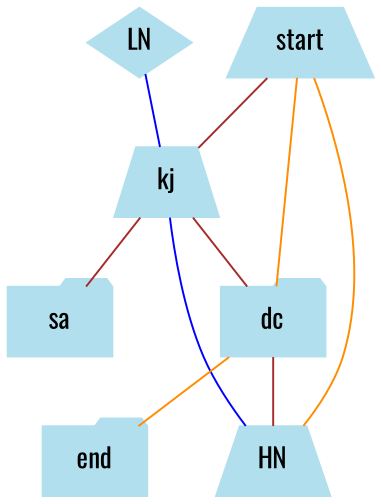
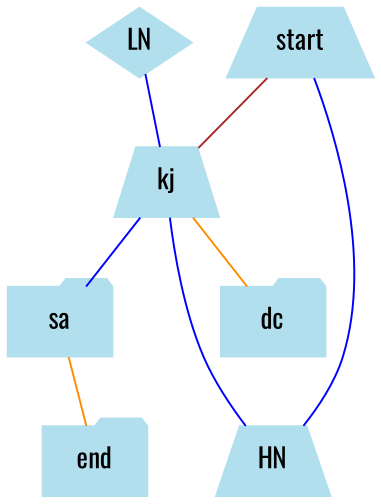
(287, 182) -> none
(113, 252) -> (113, 252)
(220, 252) -> (220, 252)
(353, 255) -> (353, 255)
(184, 392) -> (78, 392)
(273, 392) -> none
